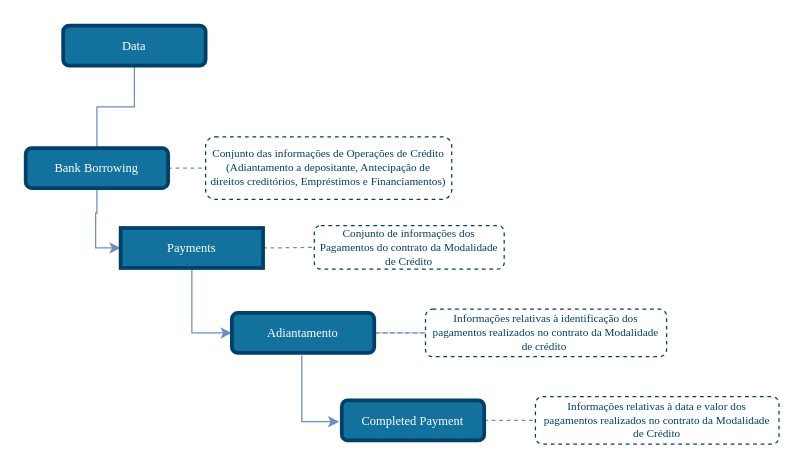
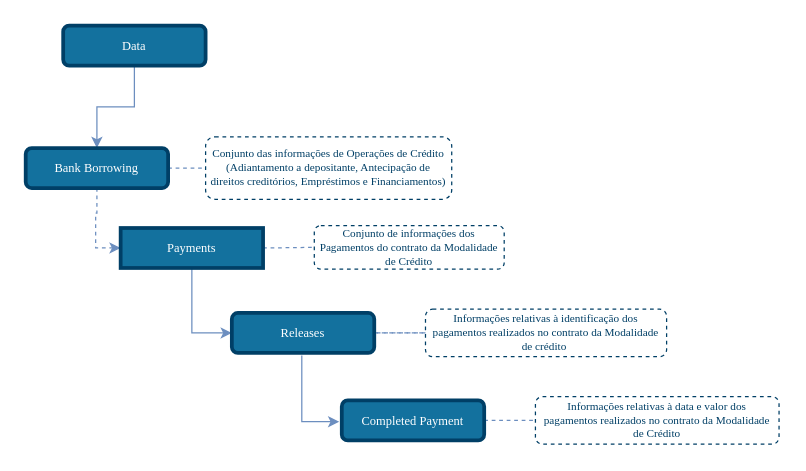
(97, 141) -> (97, 138)
(96, 225) -> (96, 225)
(303, 333) -> (303, 333)
